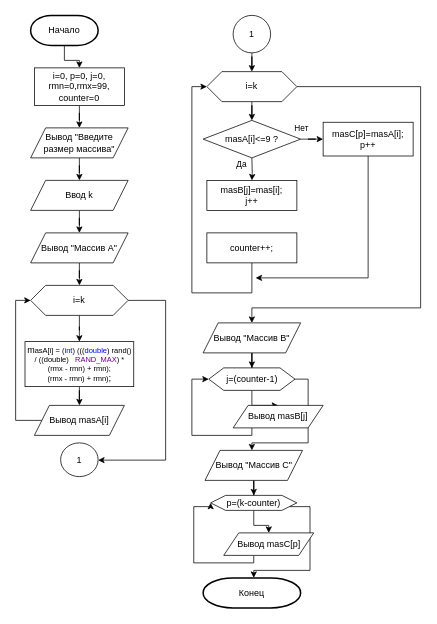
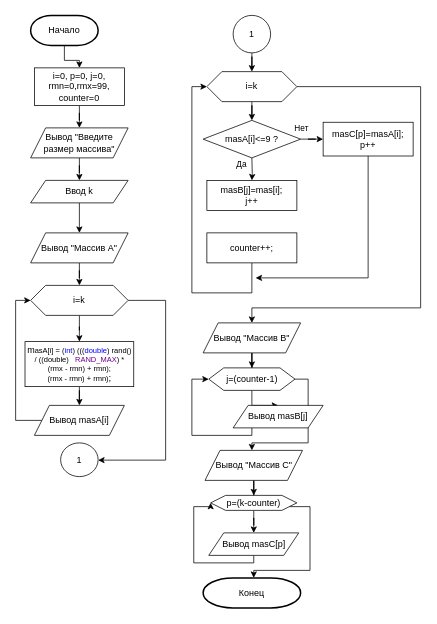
(79, 195) -> (79, 192)
(269, 544) -> (254, 544)
